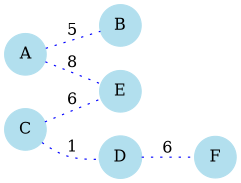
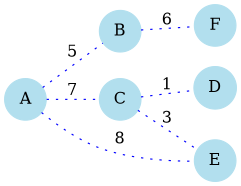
none -> (73, 99)
(73, 100) -> (168, 118)
(168, 157) -> (168, 28)
